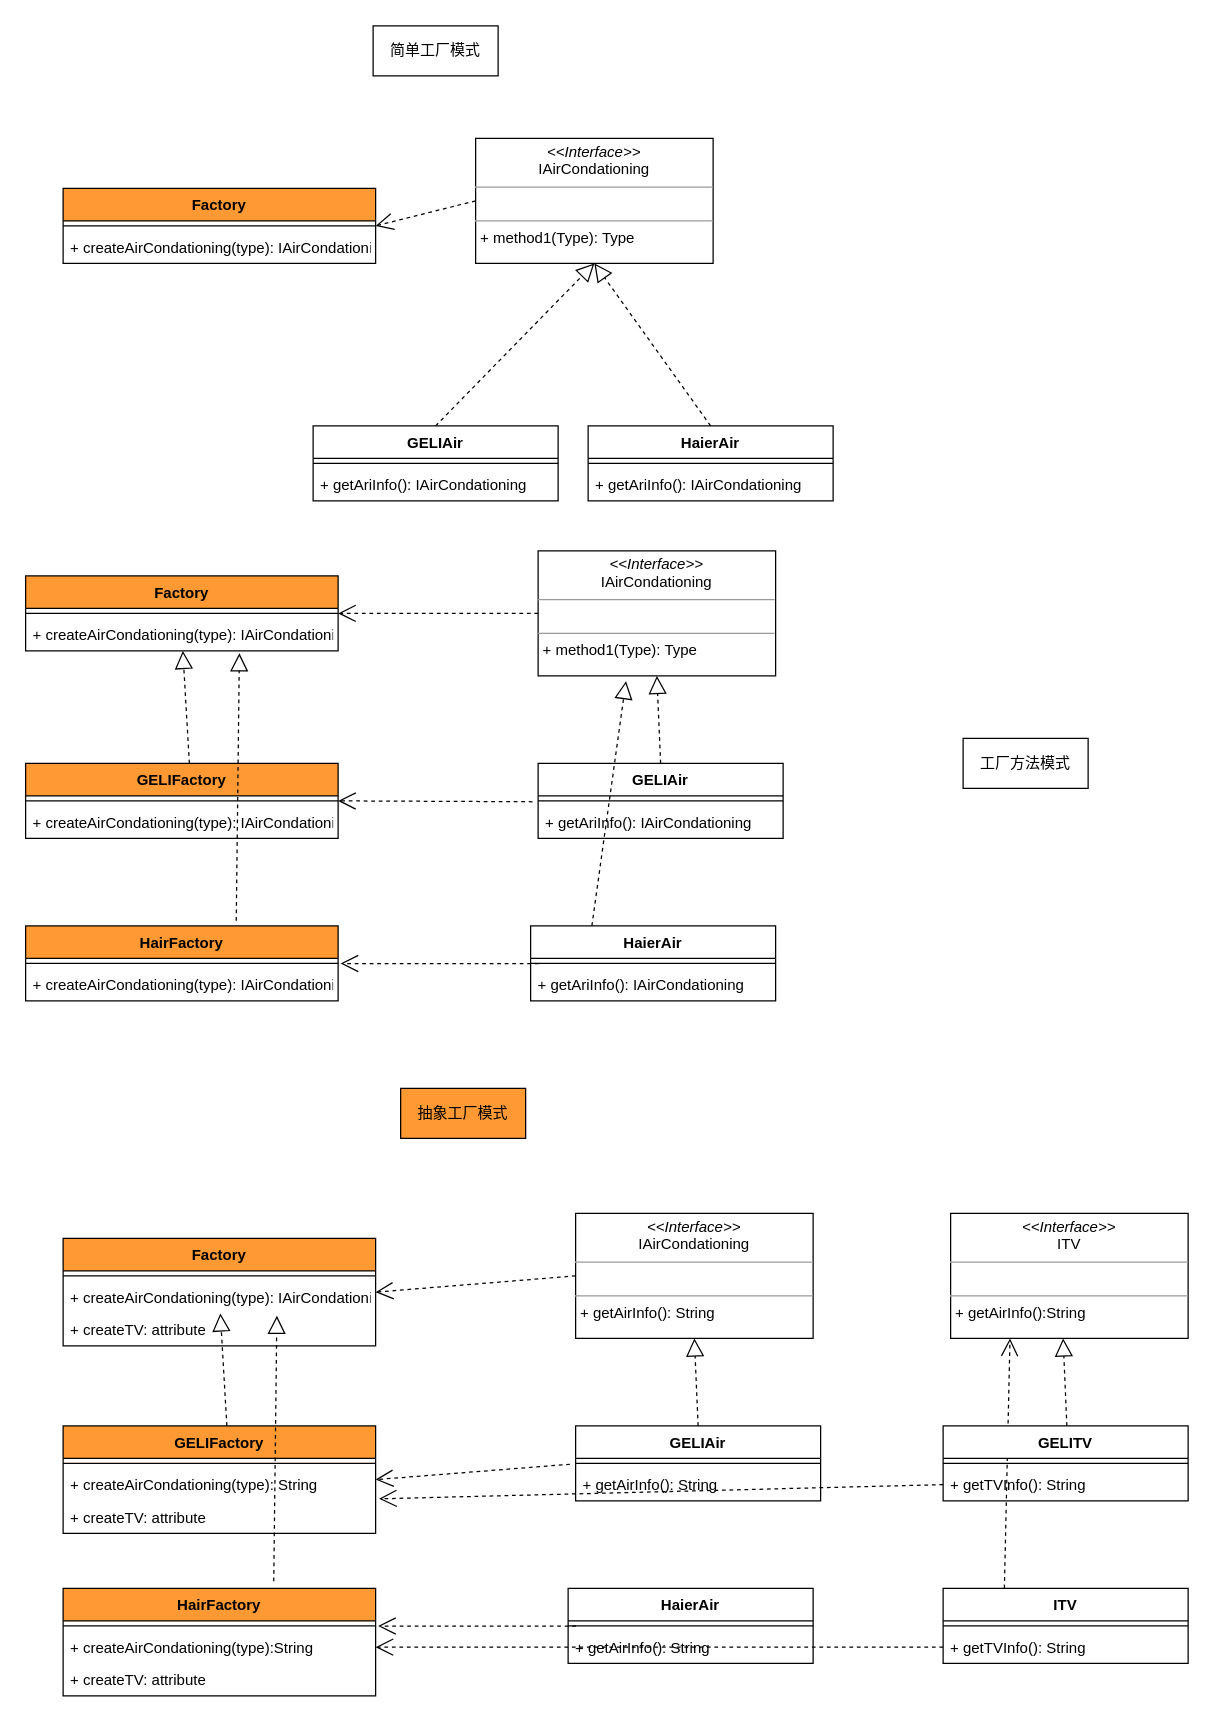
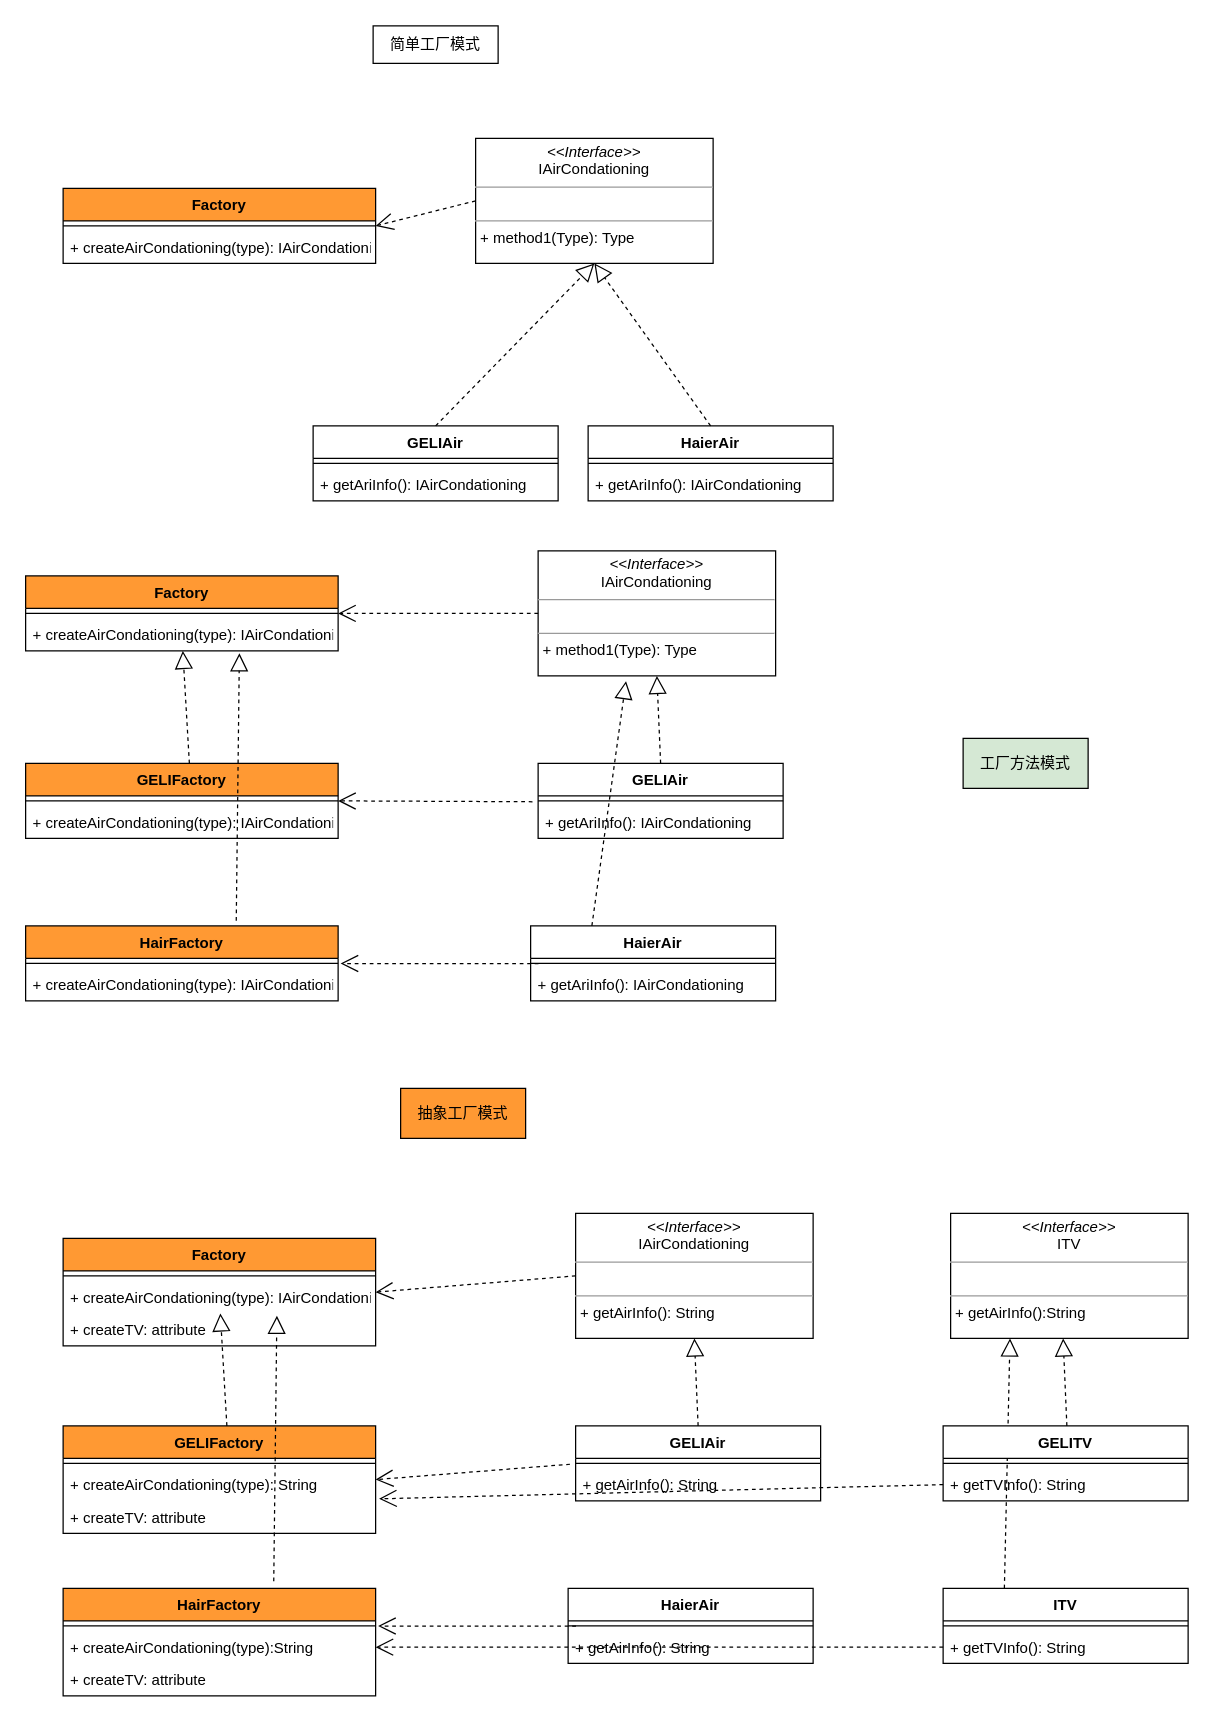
(436, 51) -> (436, 44)
(1026, 763) -> (1026, 763)
(1010, 1351) -> (1010, 1357)
